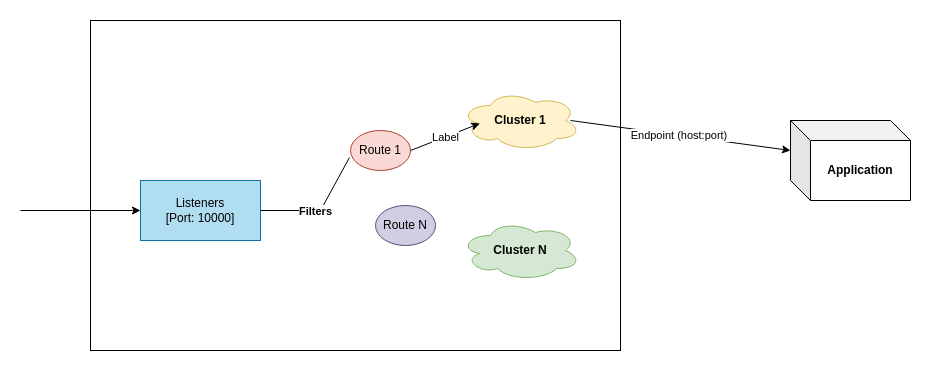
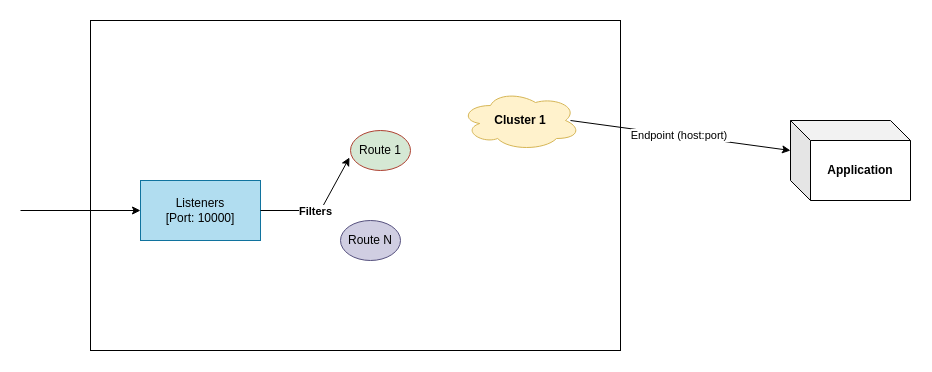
(442, 138) -> none
(381, 151) -> (381, 151)
(347, 162) -> (345, 165)
(406, 226) -> (371, 241)
(521, 251) -> none
